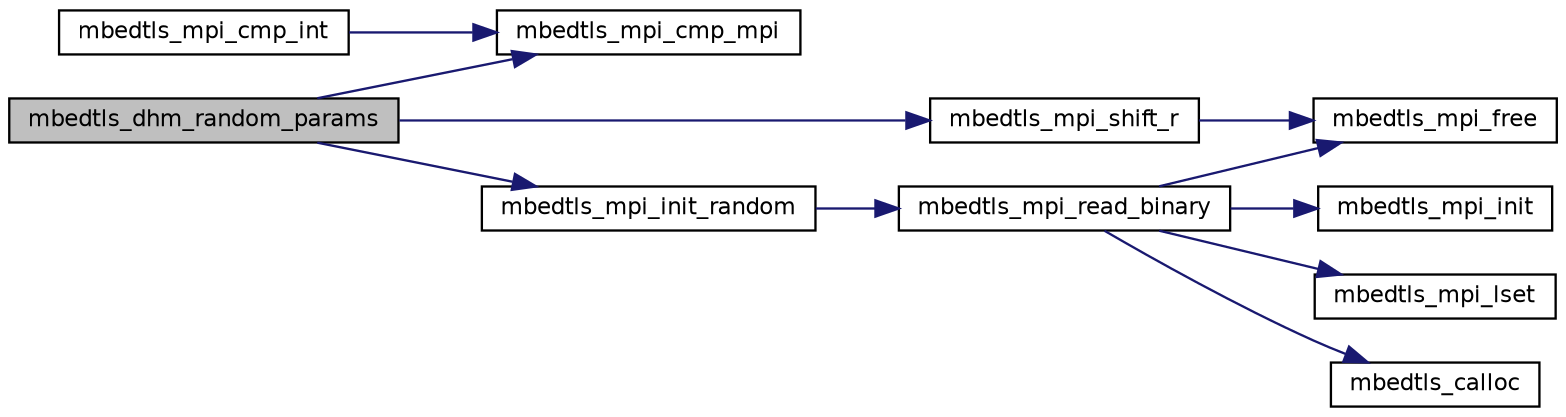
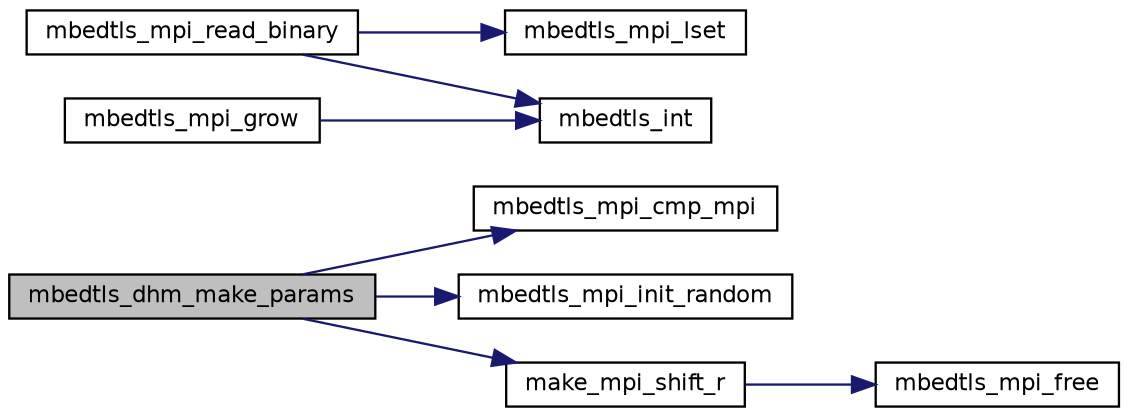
(204, 32) -> none
none -> (192, 120)
(204, 120) -> (192, 297)
(1065, 120) -> (626, 385)
(1239, 167) -> none
(846, 209) -> none
(1435, 209) -> none
(1435, 385) -> (626, 120)
